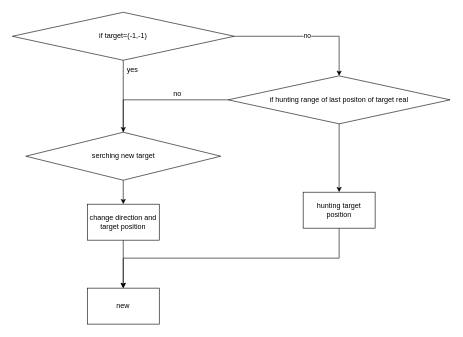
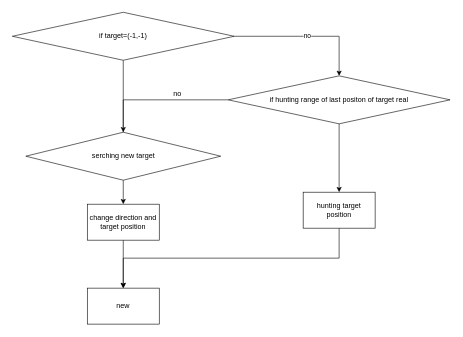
(132, 70) -> none
